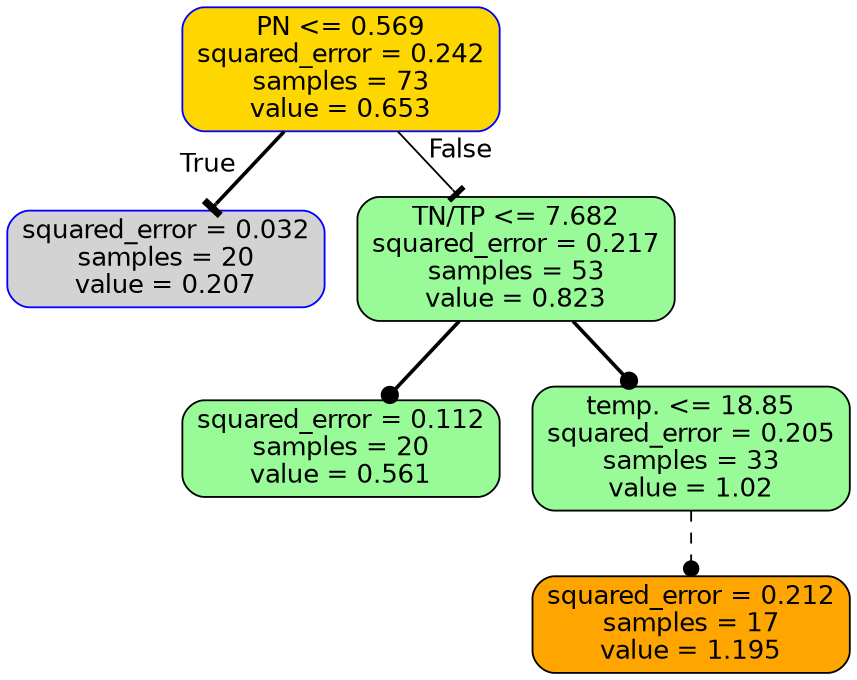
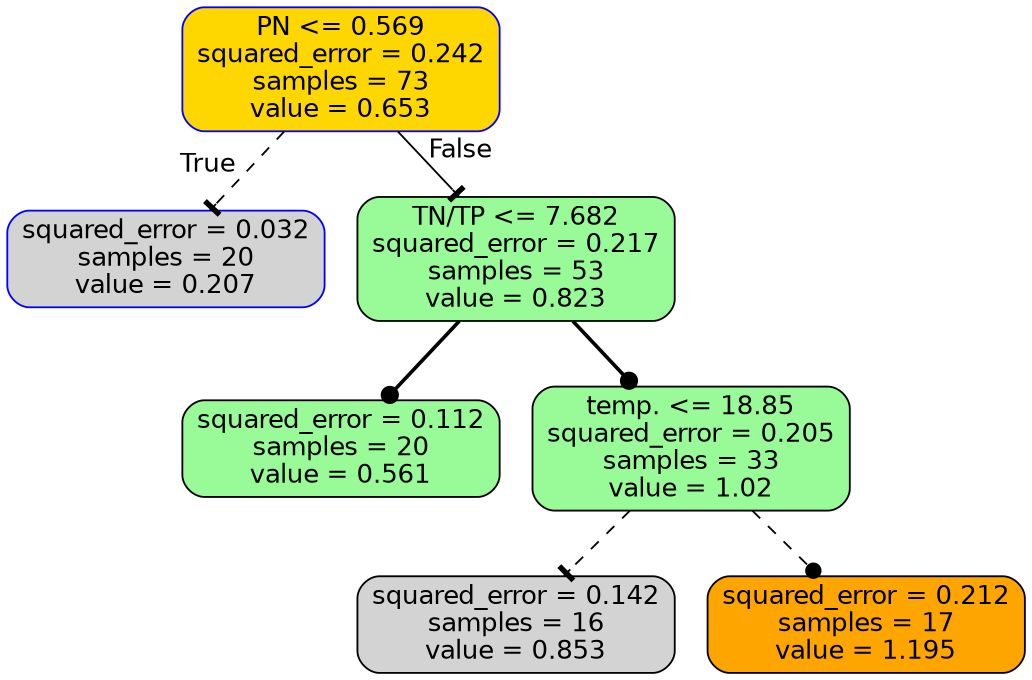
(250, 168) -> (250, 168)
none -> (516, 625)
